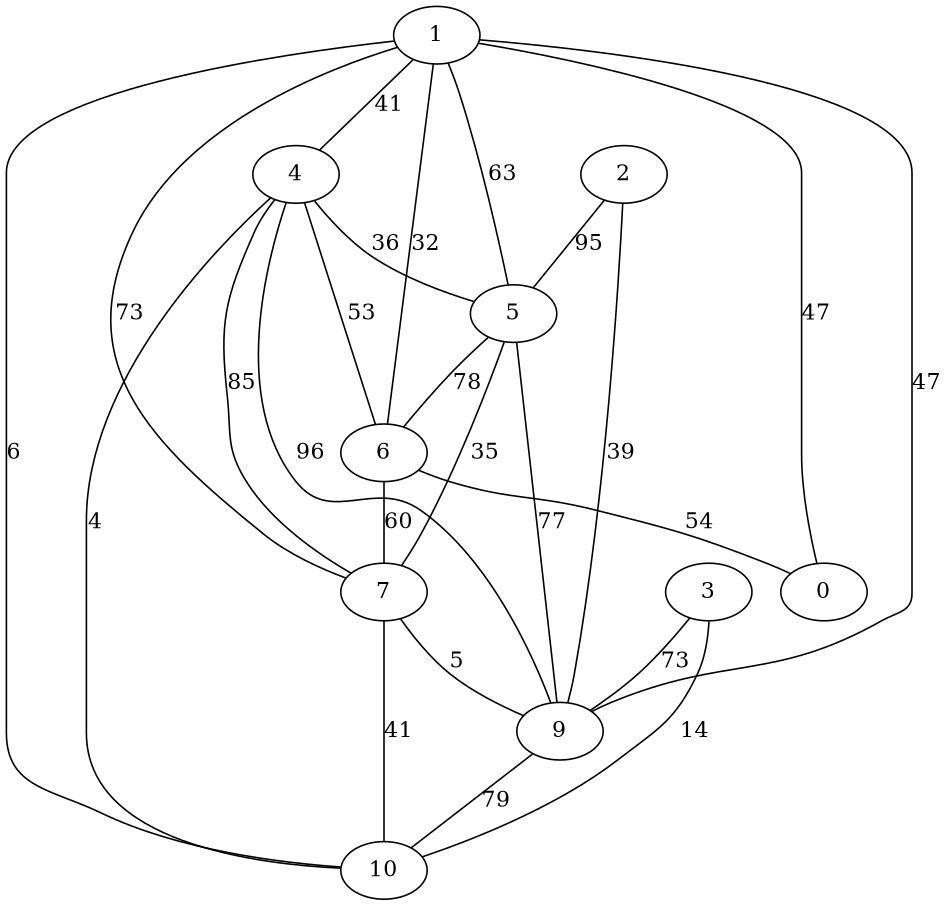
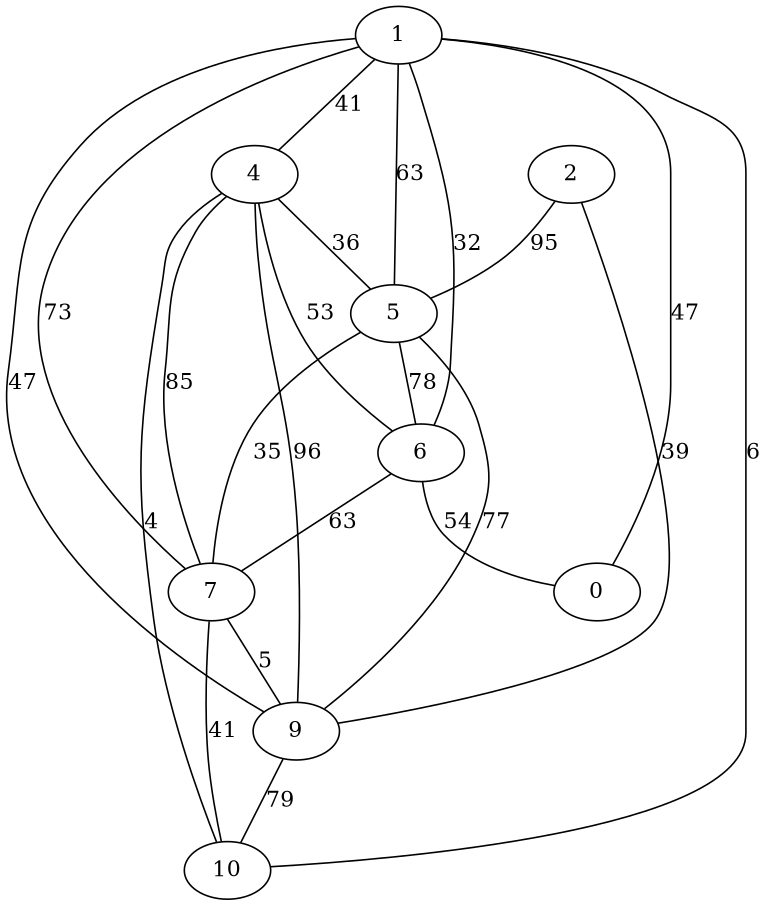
(399, 522) -> (344, 522)
(709, 592) -> none
